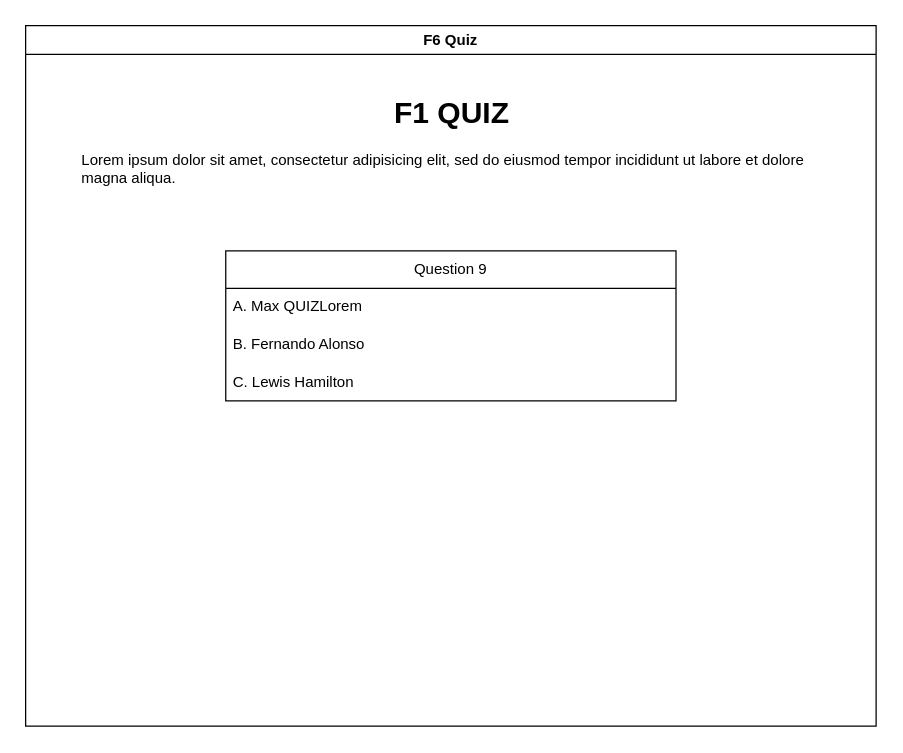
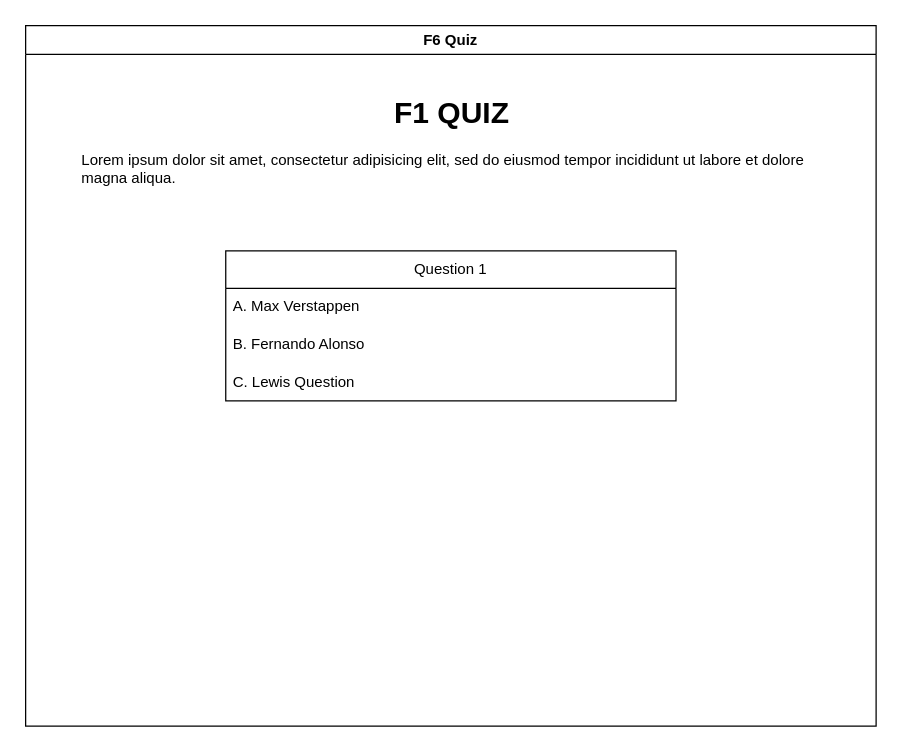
(451, 269) -> (451, 269)
(294, 307) -> (299, 307)
(293, 382) -> (295, 382)
